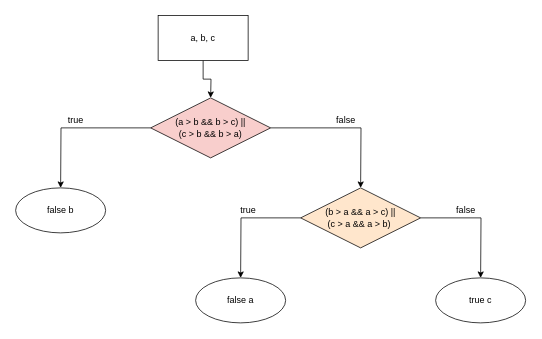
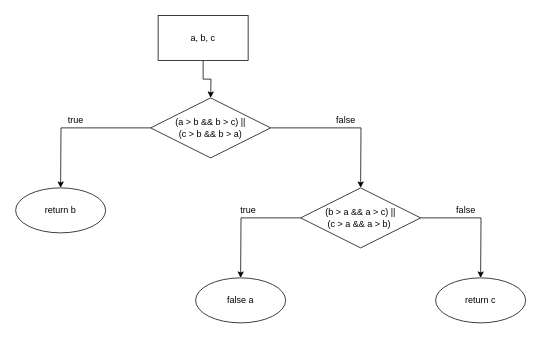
(210, 128) -> (210, 128)
(60, 210) -> (60, 210)
(360, 218) -> (360, 218)
(480, 300) -> (480, 300)
